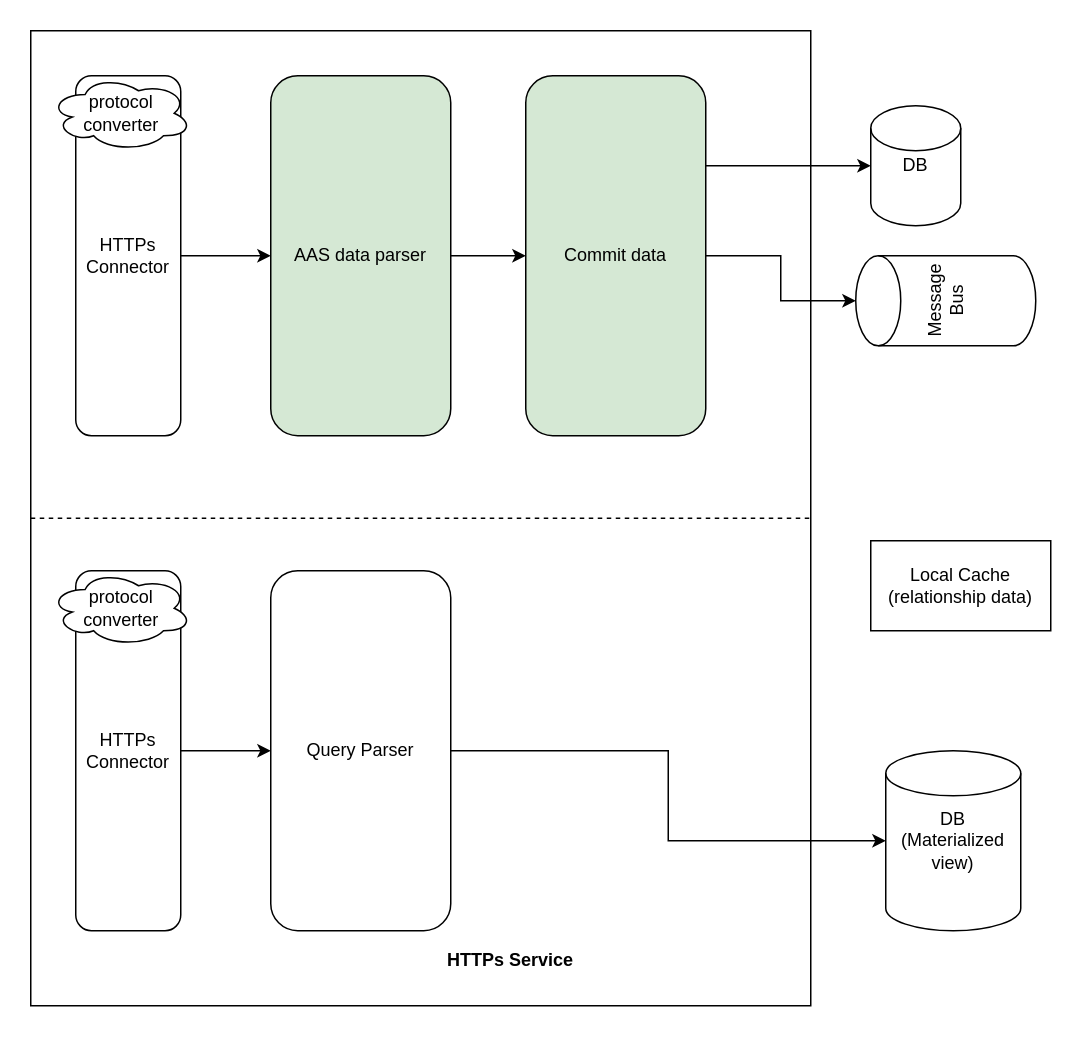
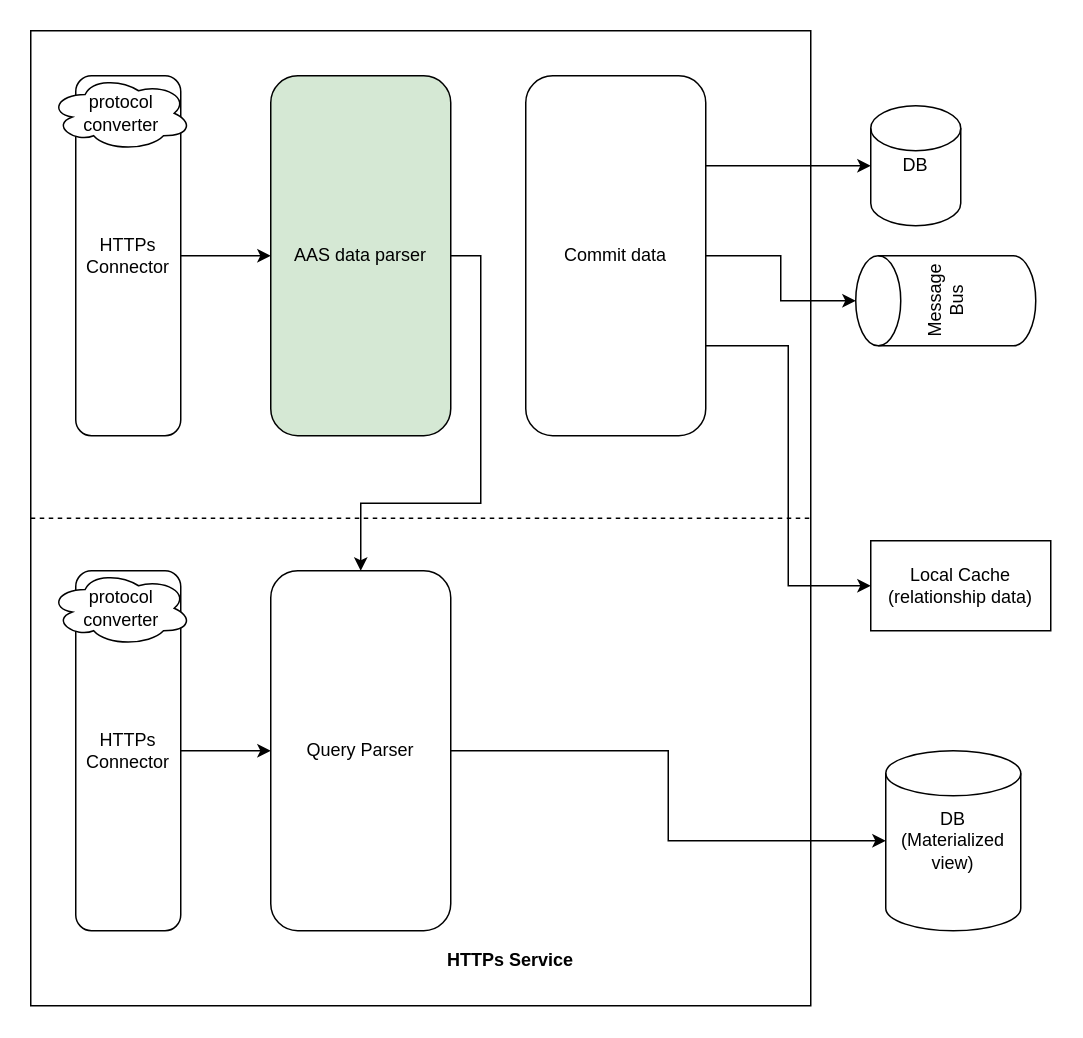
(497, 256) -> (481, 466)
(616, 256) -> (616, 256)
none -> (788, 461)
